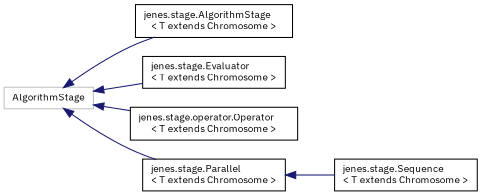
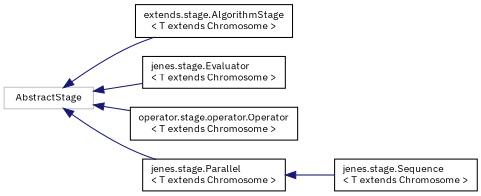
(214, 21) -> (214, 21)
(49, 98) -> (49, 98)
(214, 124) -> (214, 124)
